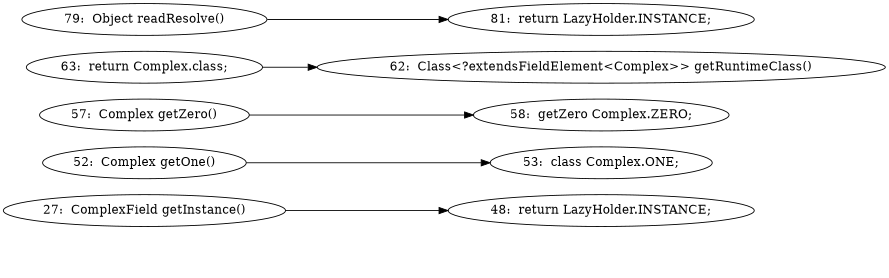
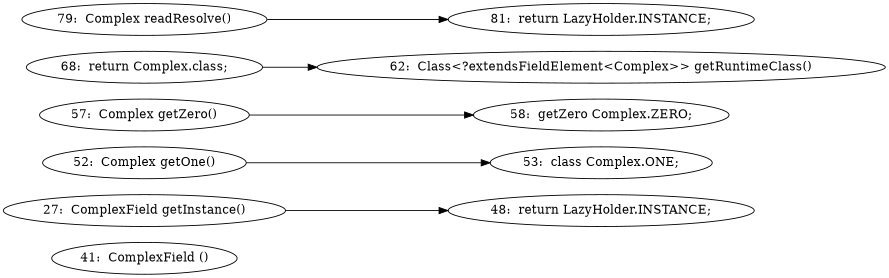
(144, 19) -> (144, 19)
(144, 67) -> (144, 67)
none -> (144, 258)
